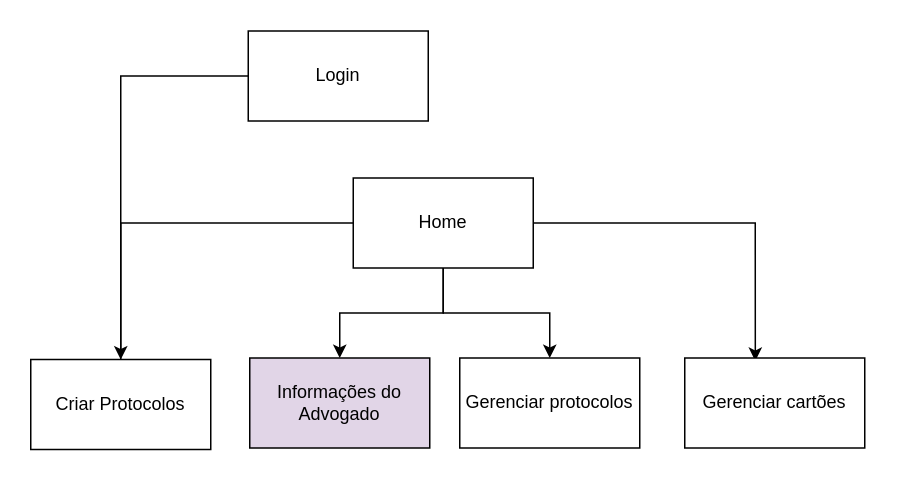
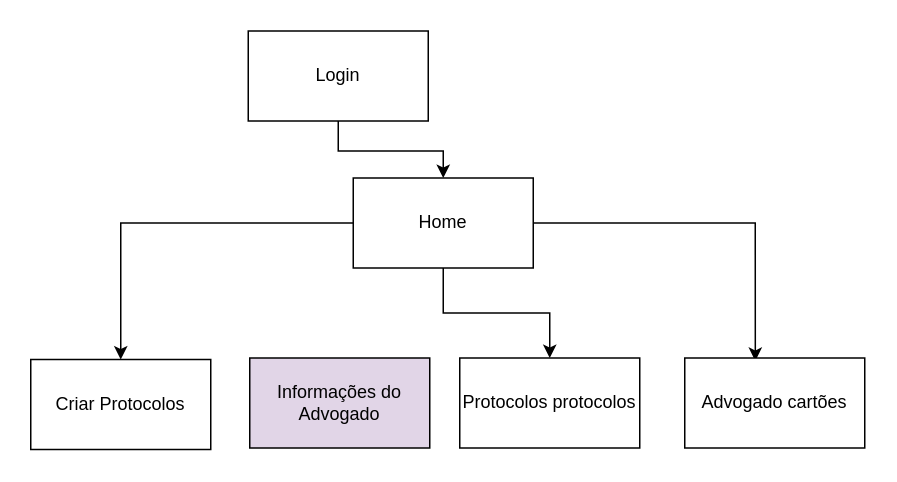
(121, 84) -> (384, 151)
(374, 313) -> none
(121, 357) -> (123, 223)
(550, 403) -> (550, 403)
(775, 403) -> (775, 403)
